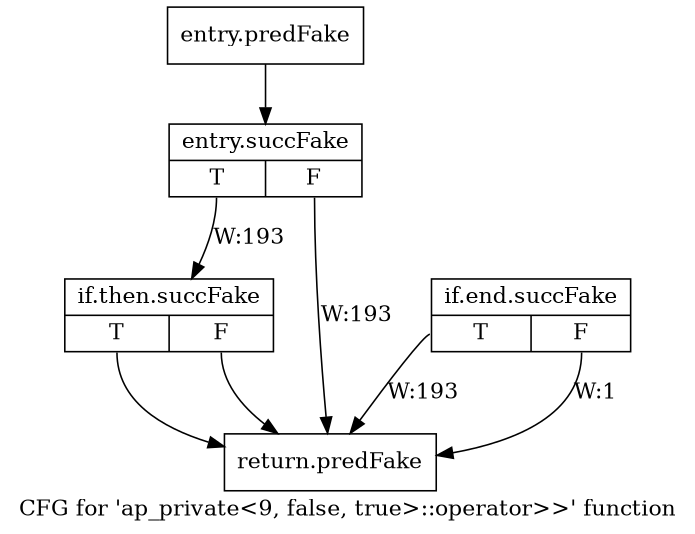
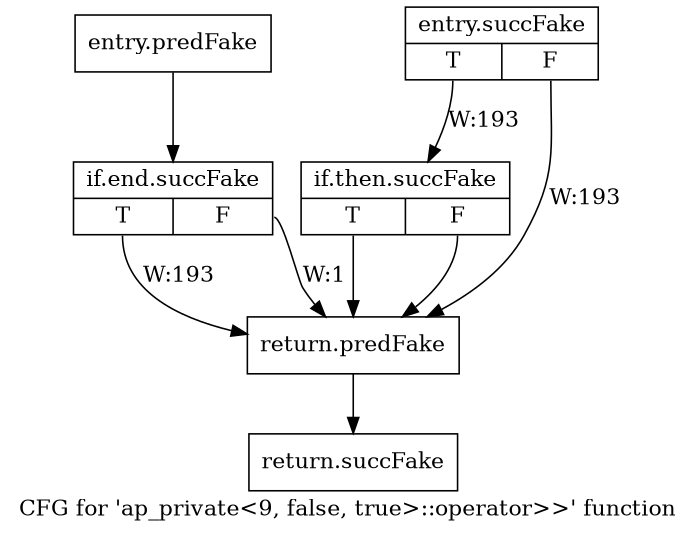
(266, 86) -> (173, 109)
none -> (353, 462)
